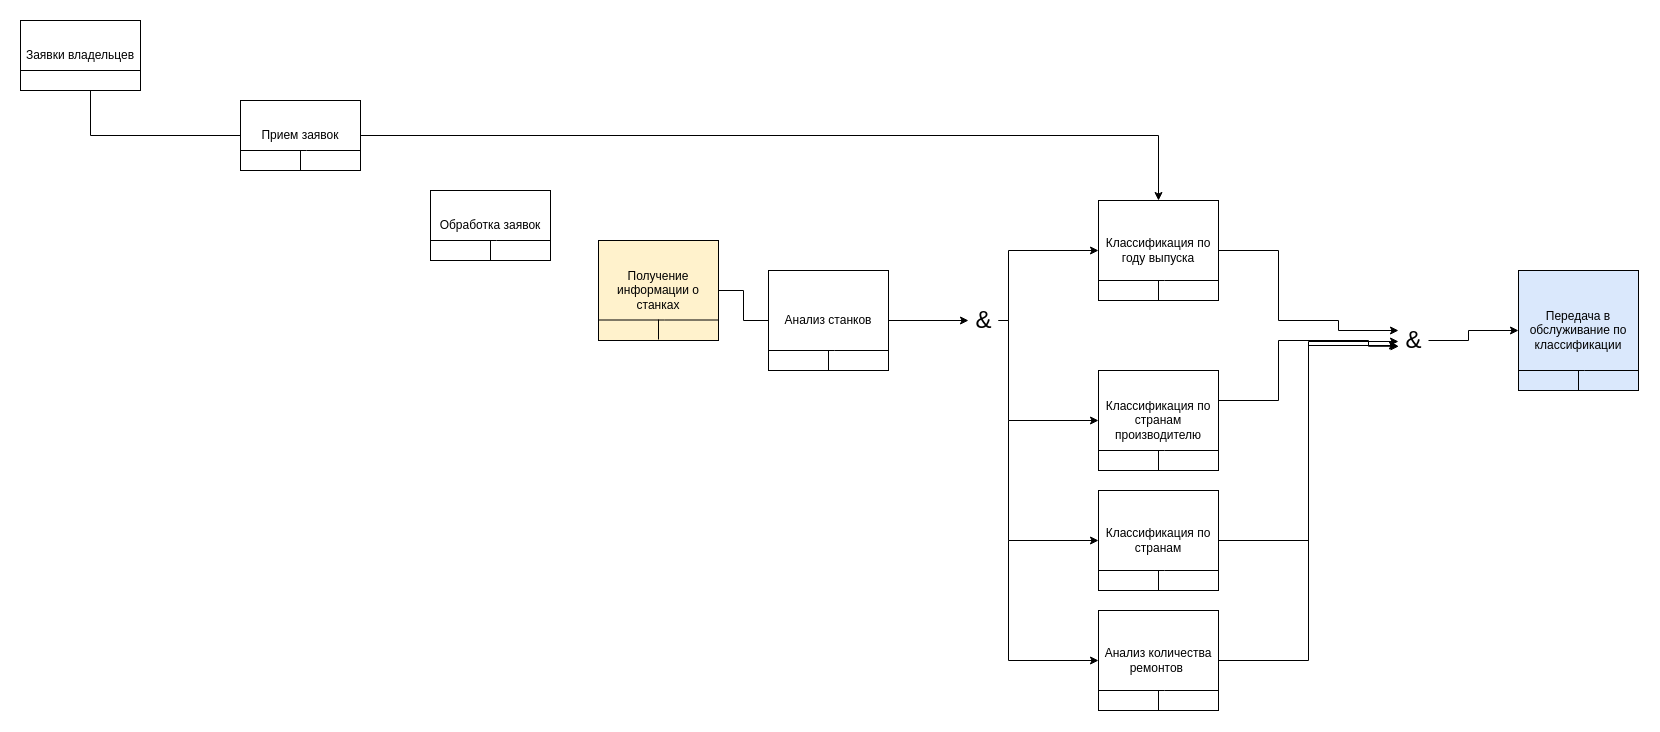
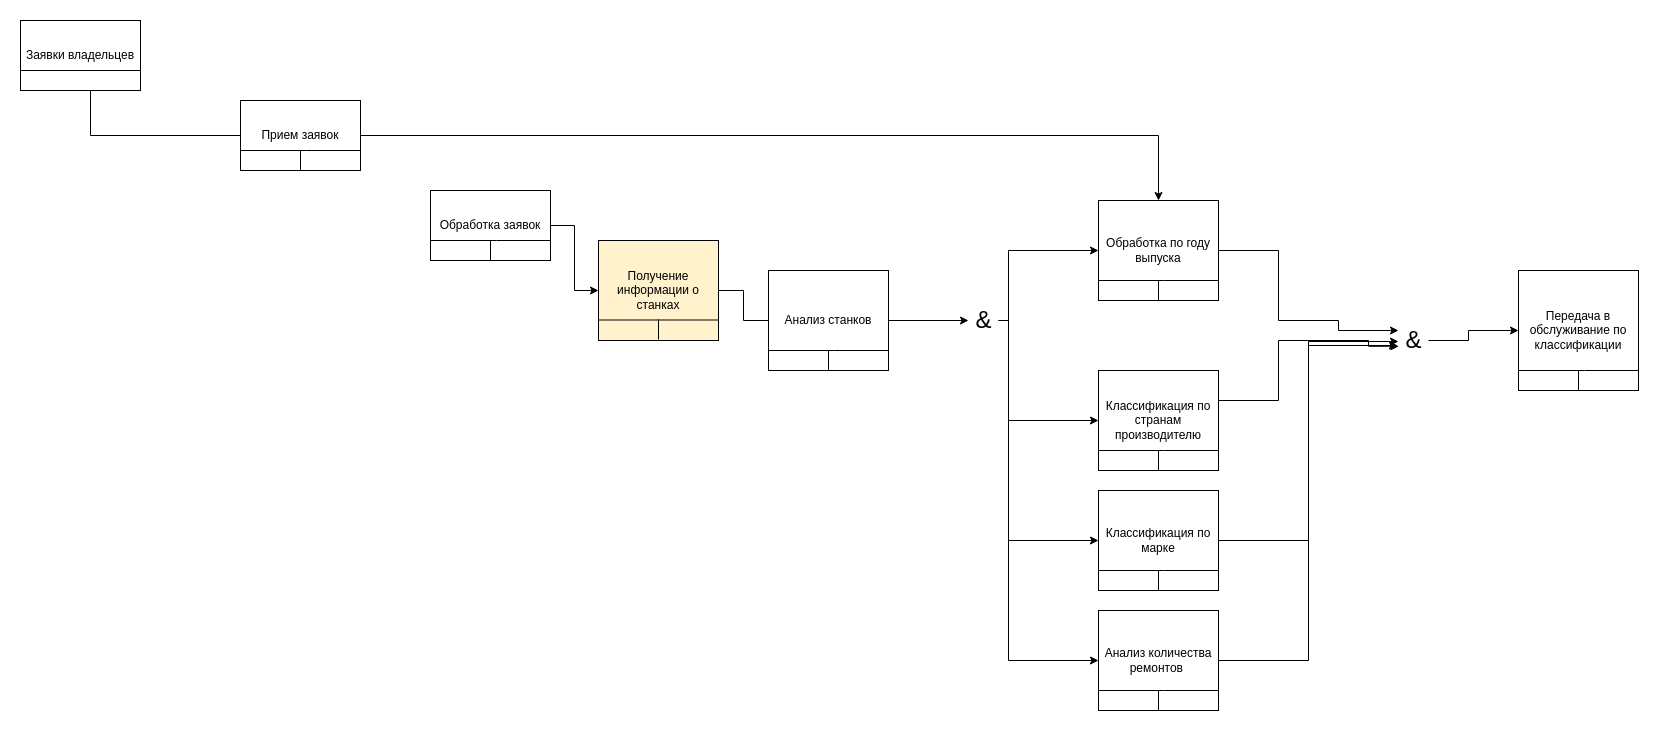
(1159, 251) -> (1159, 251)
none -> (575, 255)
(1579, 331) -> (1579, 331)
(1159, 541) -> (1159, 541)
